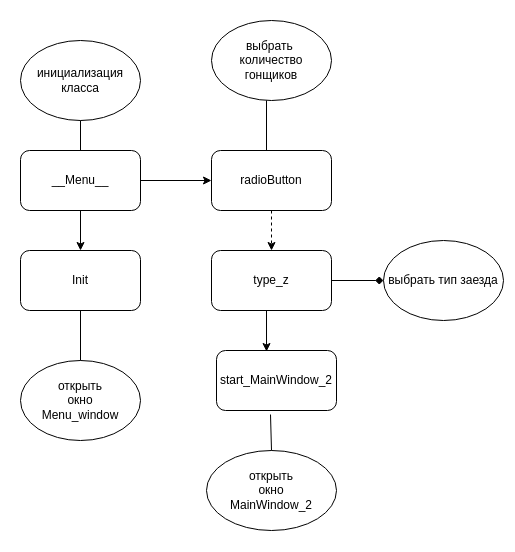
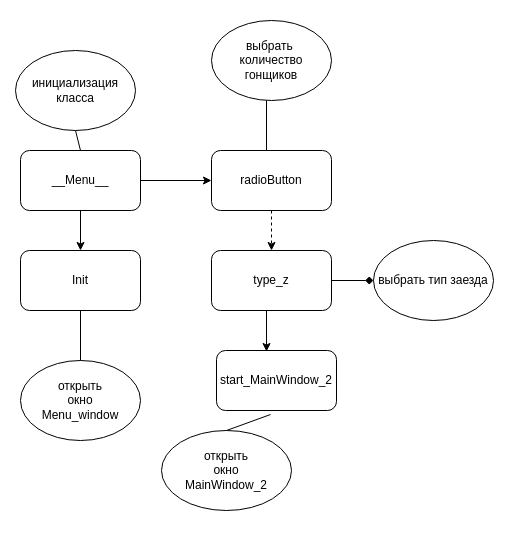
(81, 81) -> (76, 91)
(444, 281) -> (434, 281)
(272, 491) -> (227, 471)
